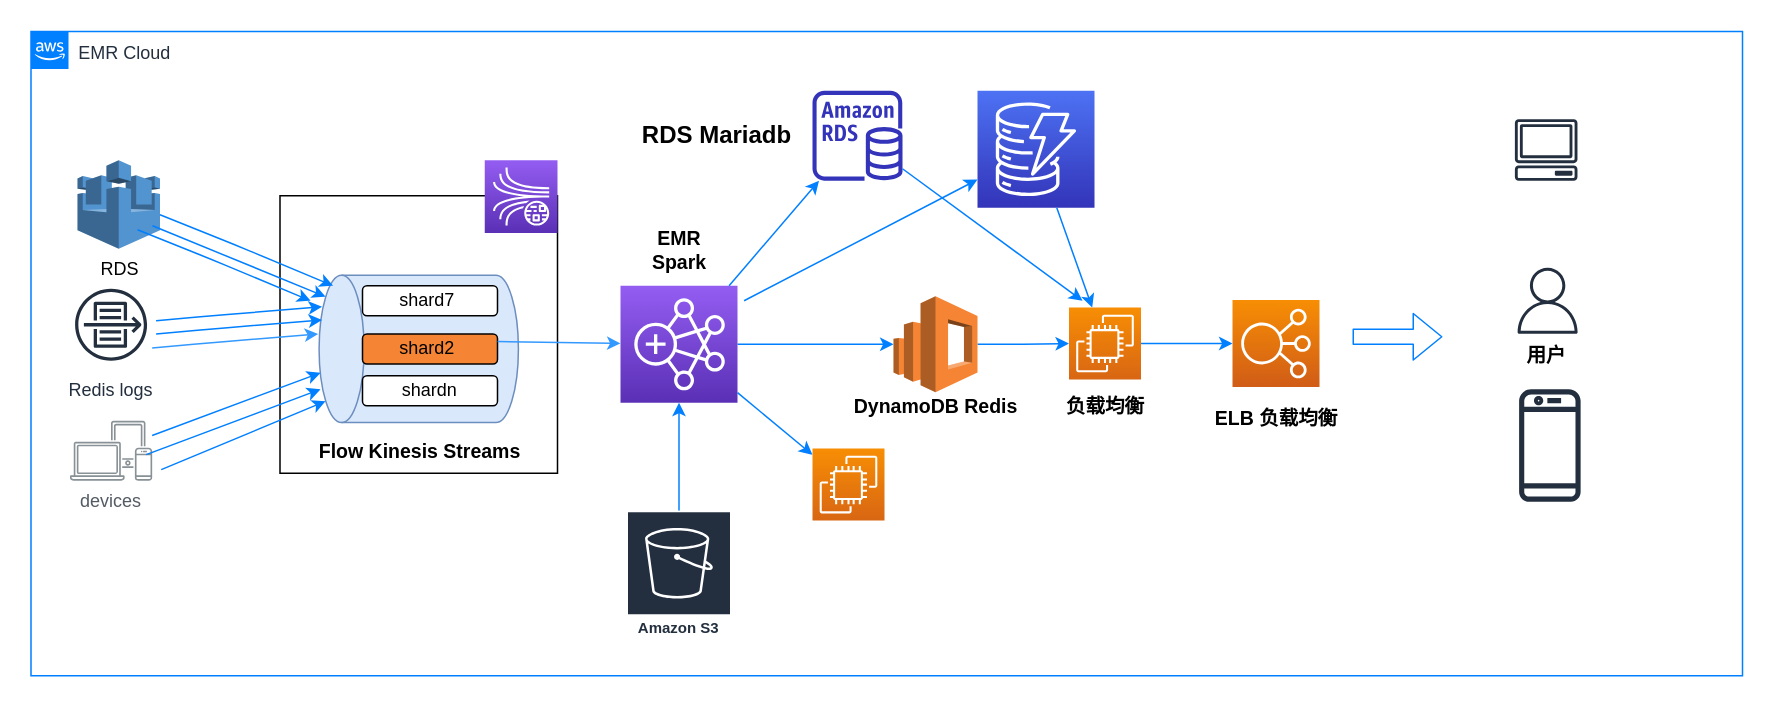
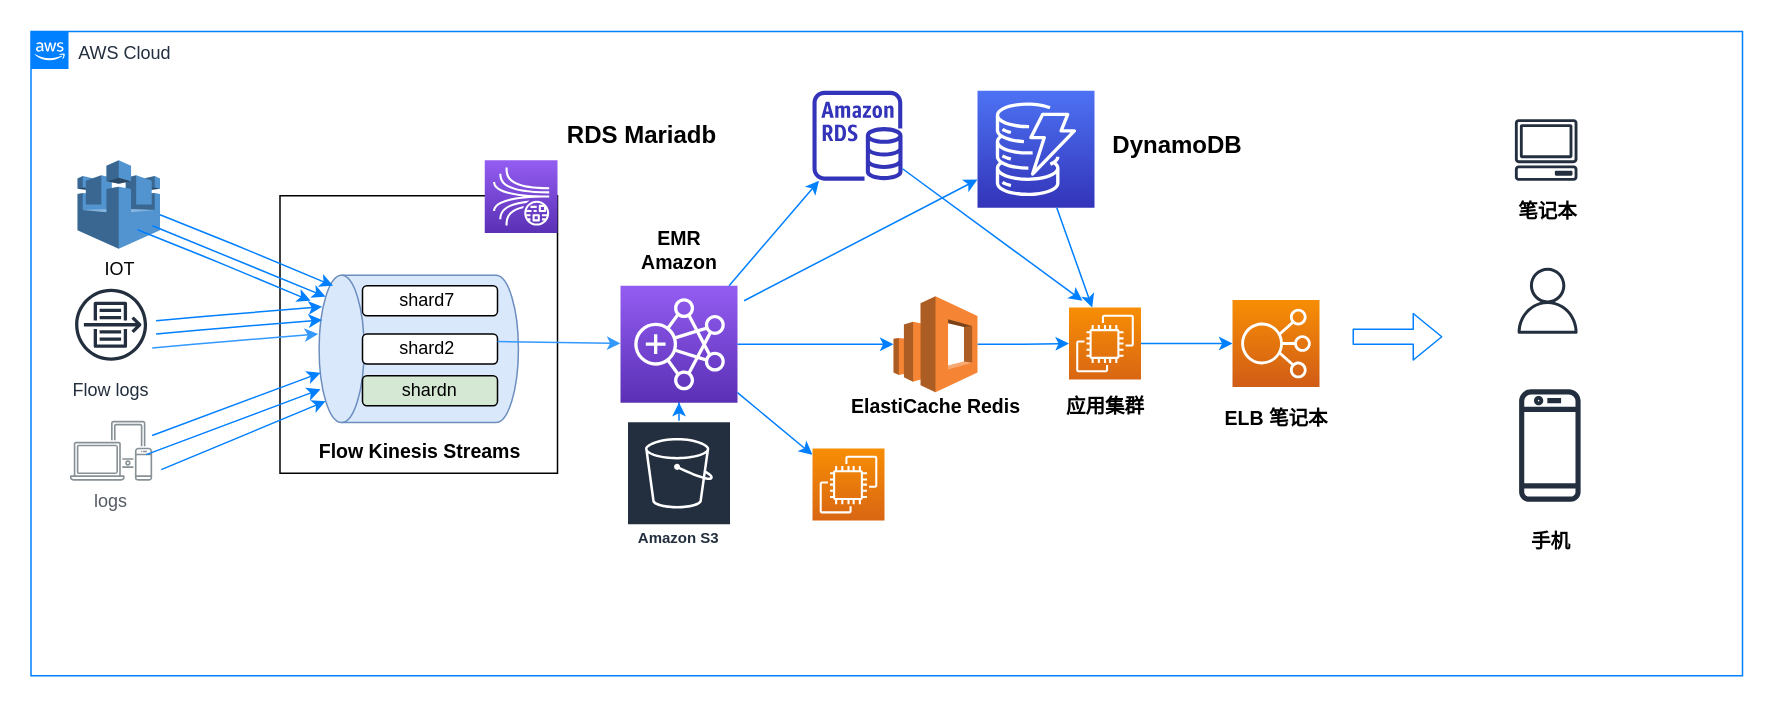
(119, 54) -> (119, 54)
(716, 134) -> (641, 134)
none -> (1177, 145)
none -> (1547, 211)
(680, 250) -> (680, 250)
(120, 270) -> (120, 270)
(430, 349) -> (430, 349)
(1546, 355) -> none
(111, 391) -> (111, 391)
(430, 391) -> (430, 391)
(936, 406) -> (936, 406)
(1106, 406) -> (1106, 406)
(1277, 418) -> (1277, 418)
(111, 502) -> (111, 502)
none -> (1550, 541)
(679, 577) -> (679, 487)
